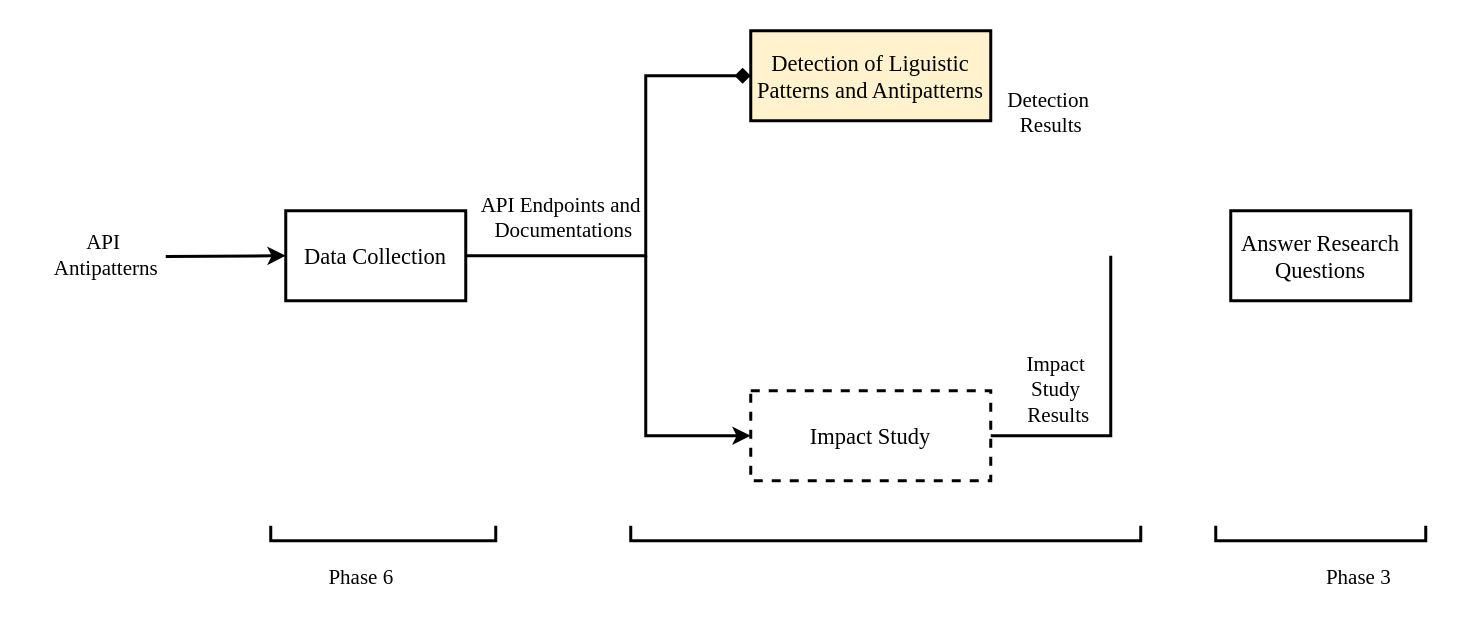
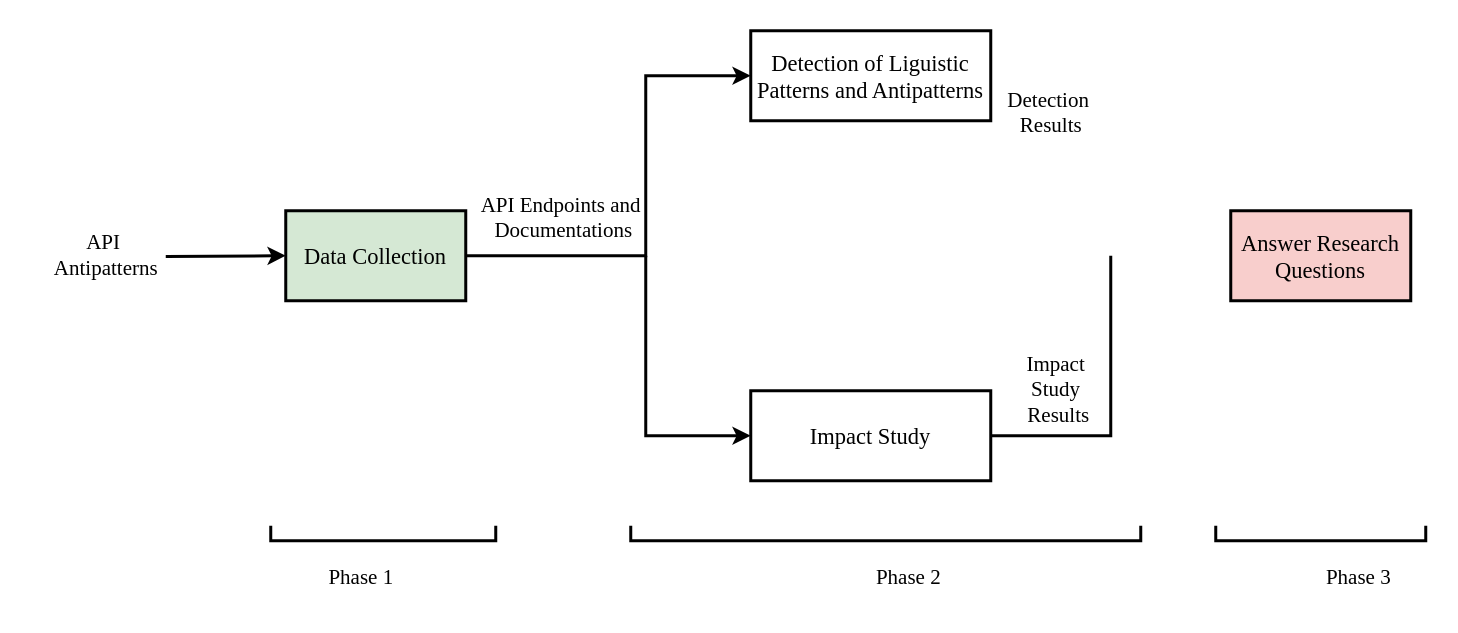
(735, 76) -> (735, 76)
(871, 76) -> (871, 76)
(376, 256) -> (376, 256)
(1321, 256) -> (1321, 256)
(871, 436) -> (871, 436)
(362, 578) -> (362, 578)
none -> (908, 578)
